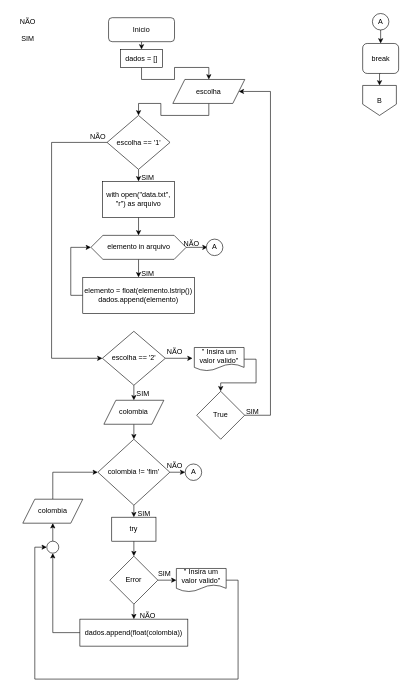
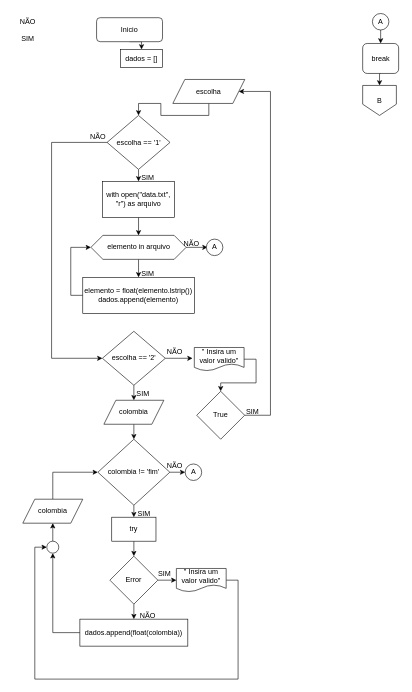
(141, 30) -> (129, 30)
(174, 76) -> none
